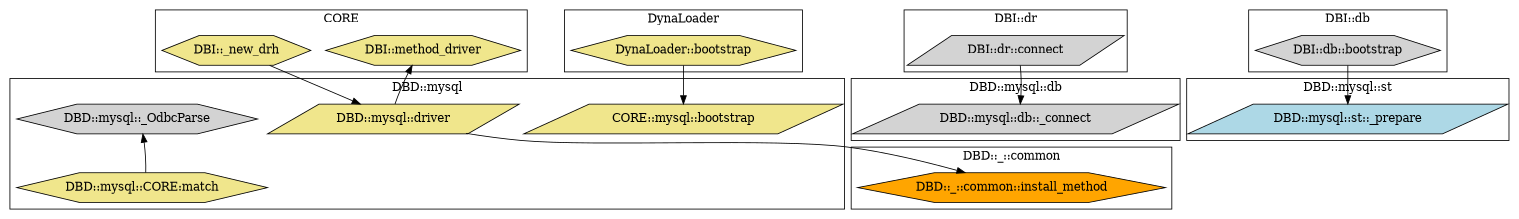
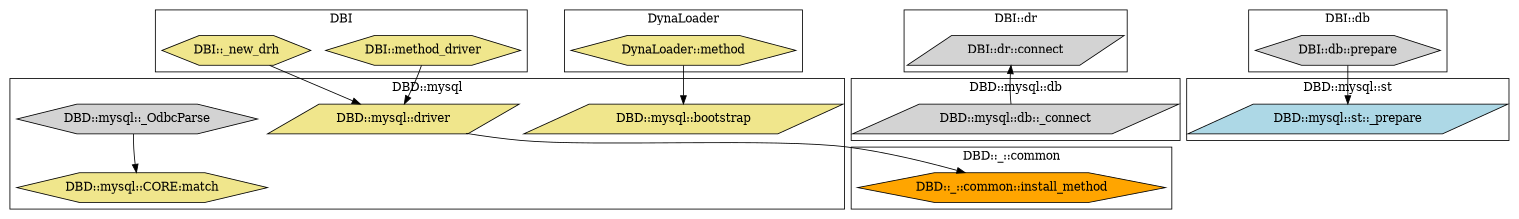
(341, 19) -> (341, 19)
(683, 50) -> (683, 50)
(1348, 50) -> (1348, 50)
(1021, 84) -> (1010, 89)
(401, 88) -> (414, 84)
(683, 119) -> (683, 119)
(146, 157) -> (134, 149)
